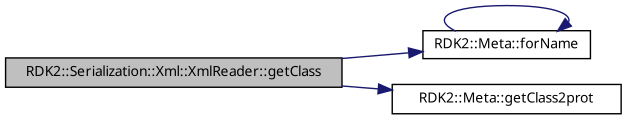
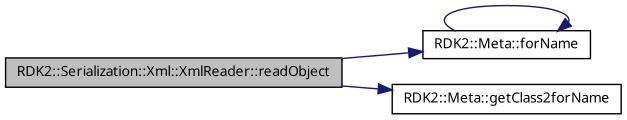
(174, 73) -> (174, 73)
(507, 99) -> (507, 99)
